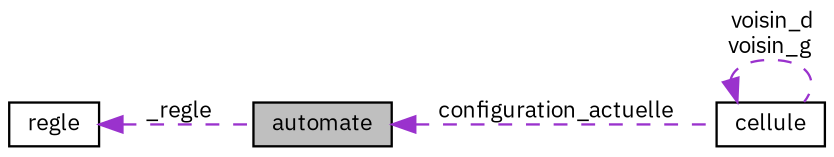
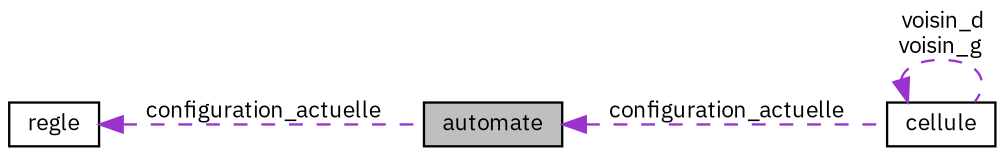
(176, 112) -> (262, 112)
